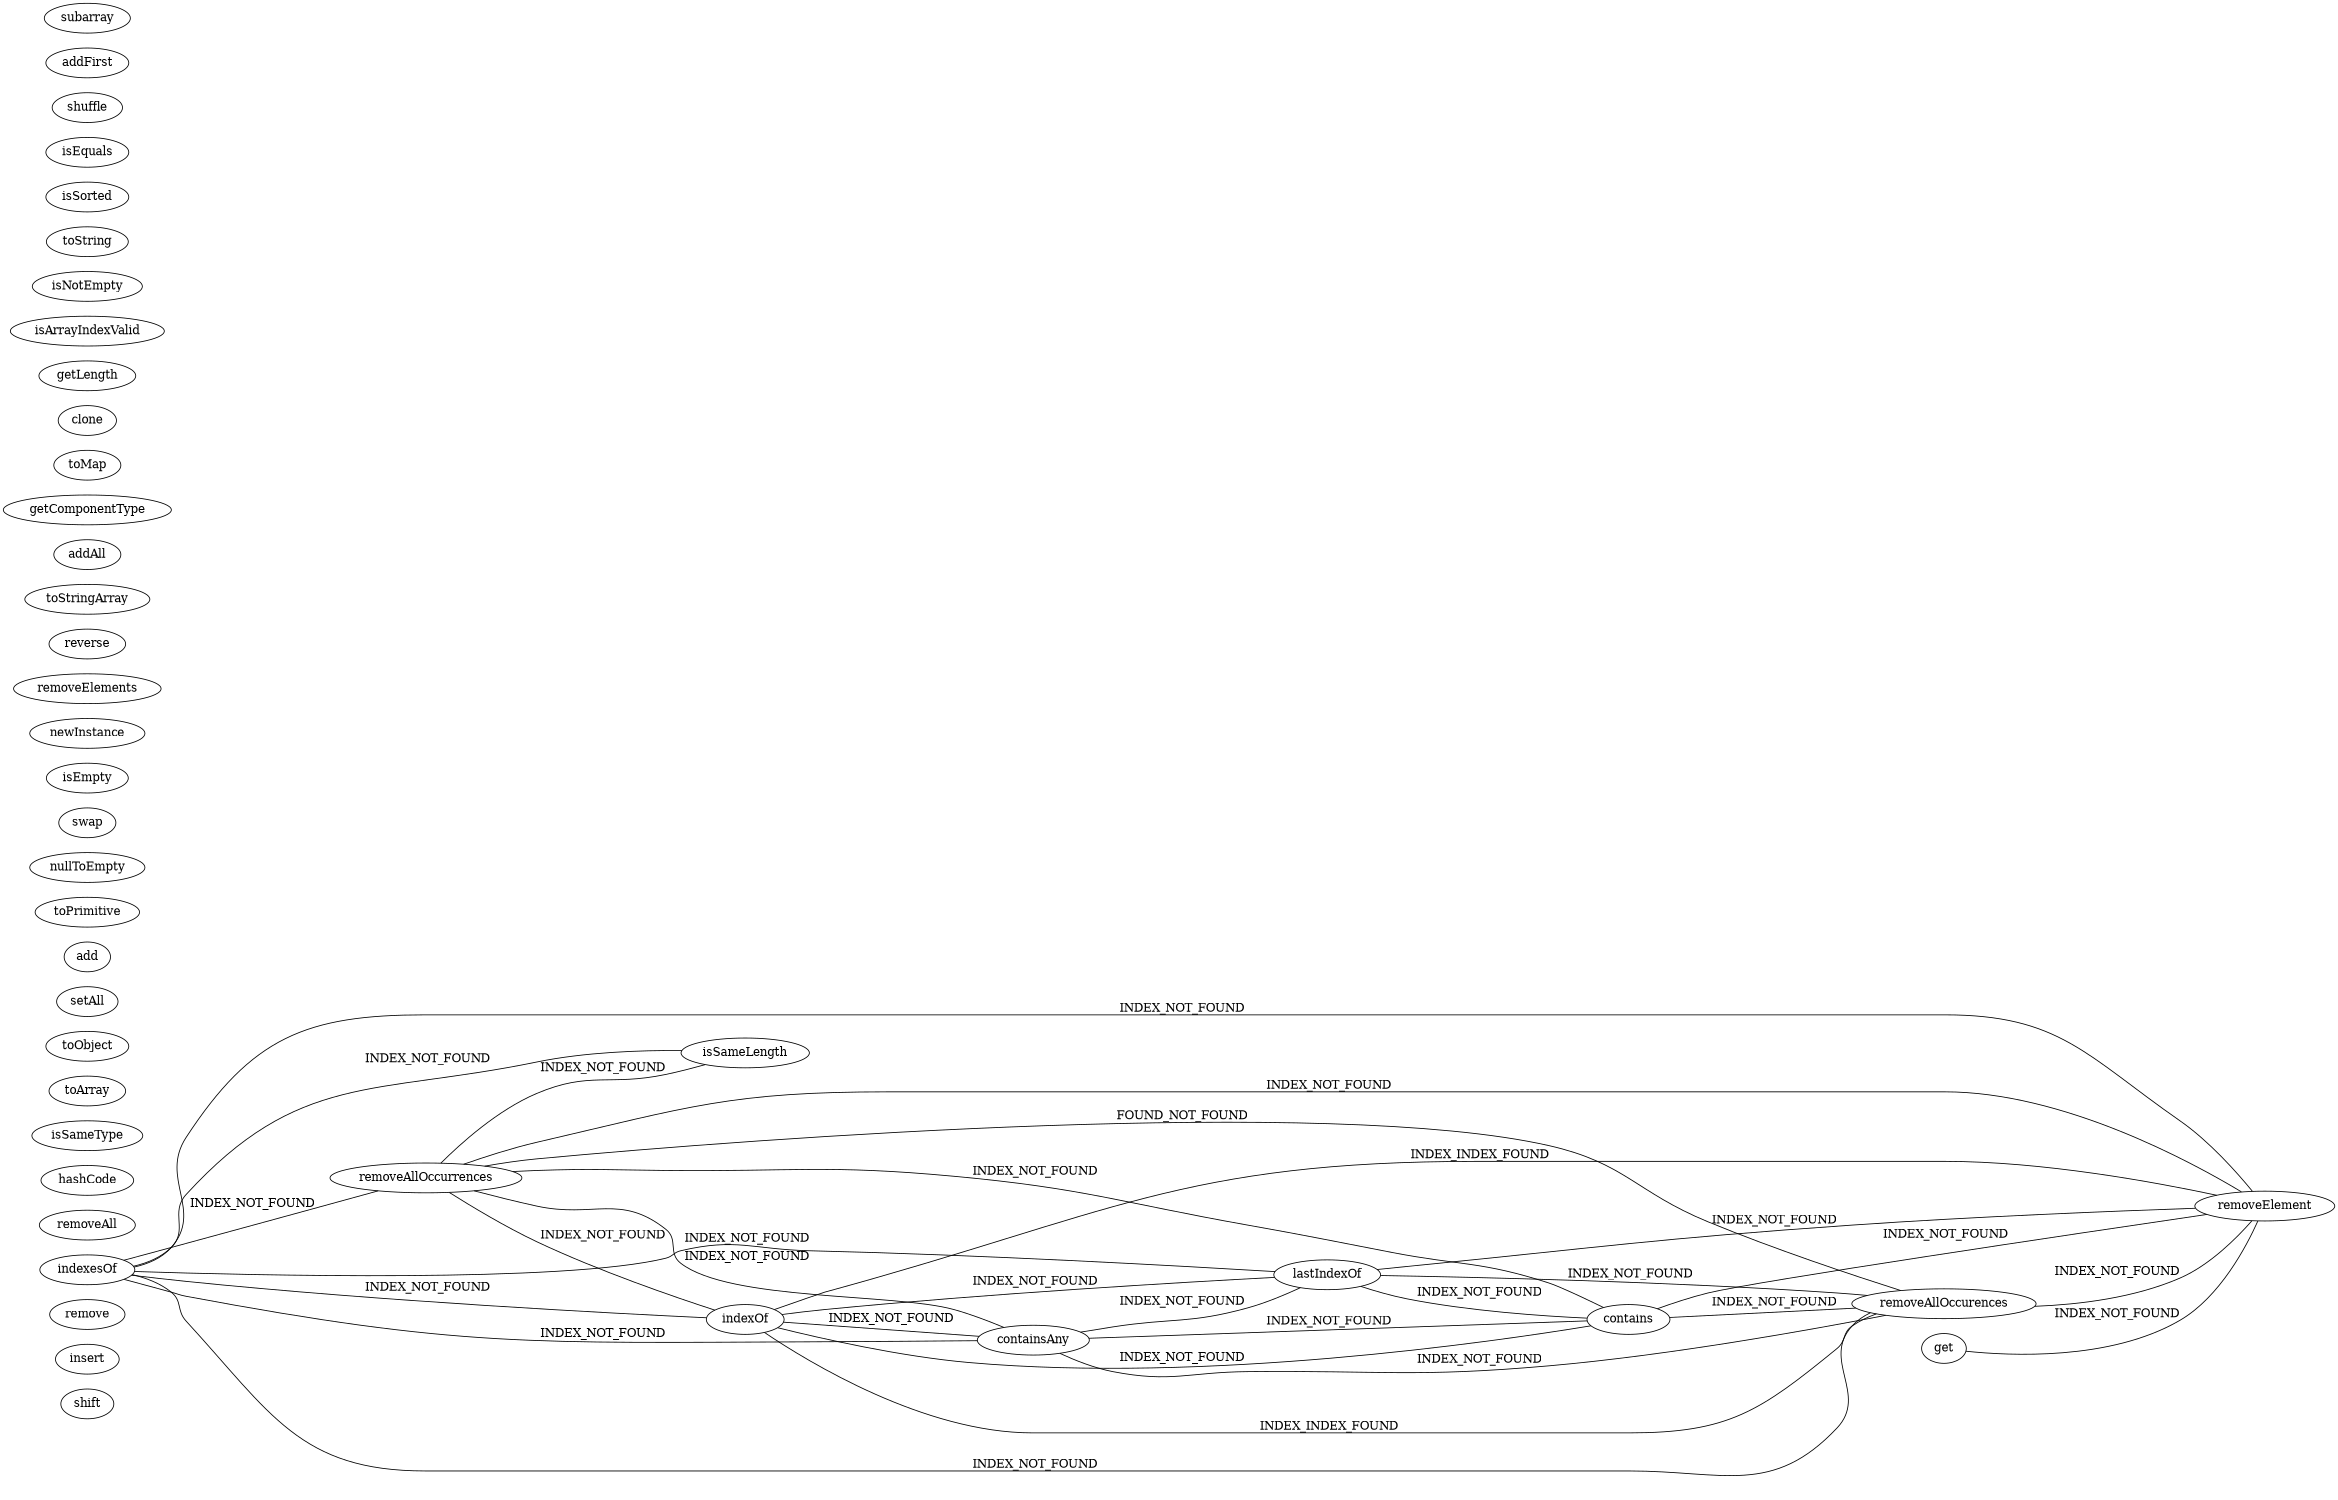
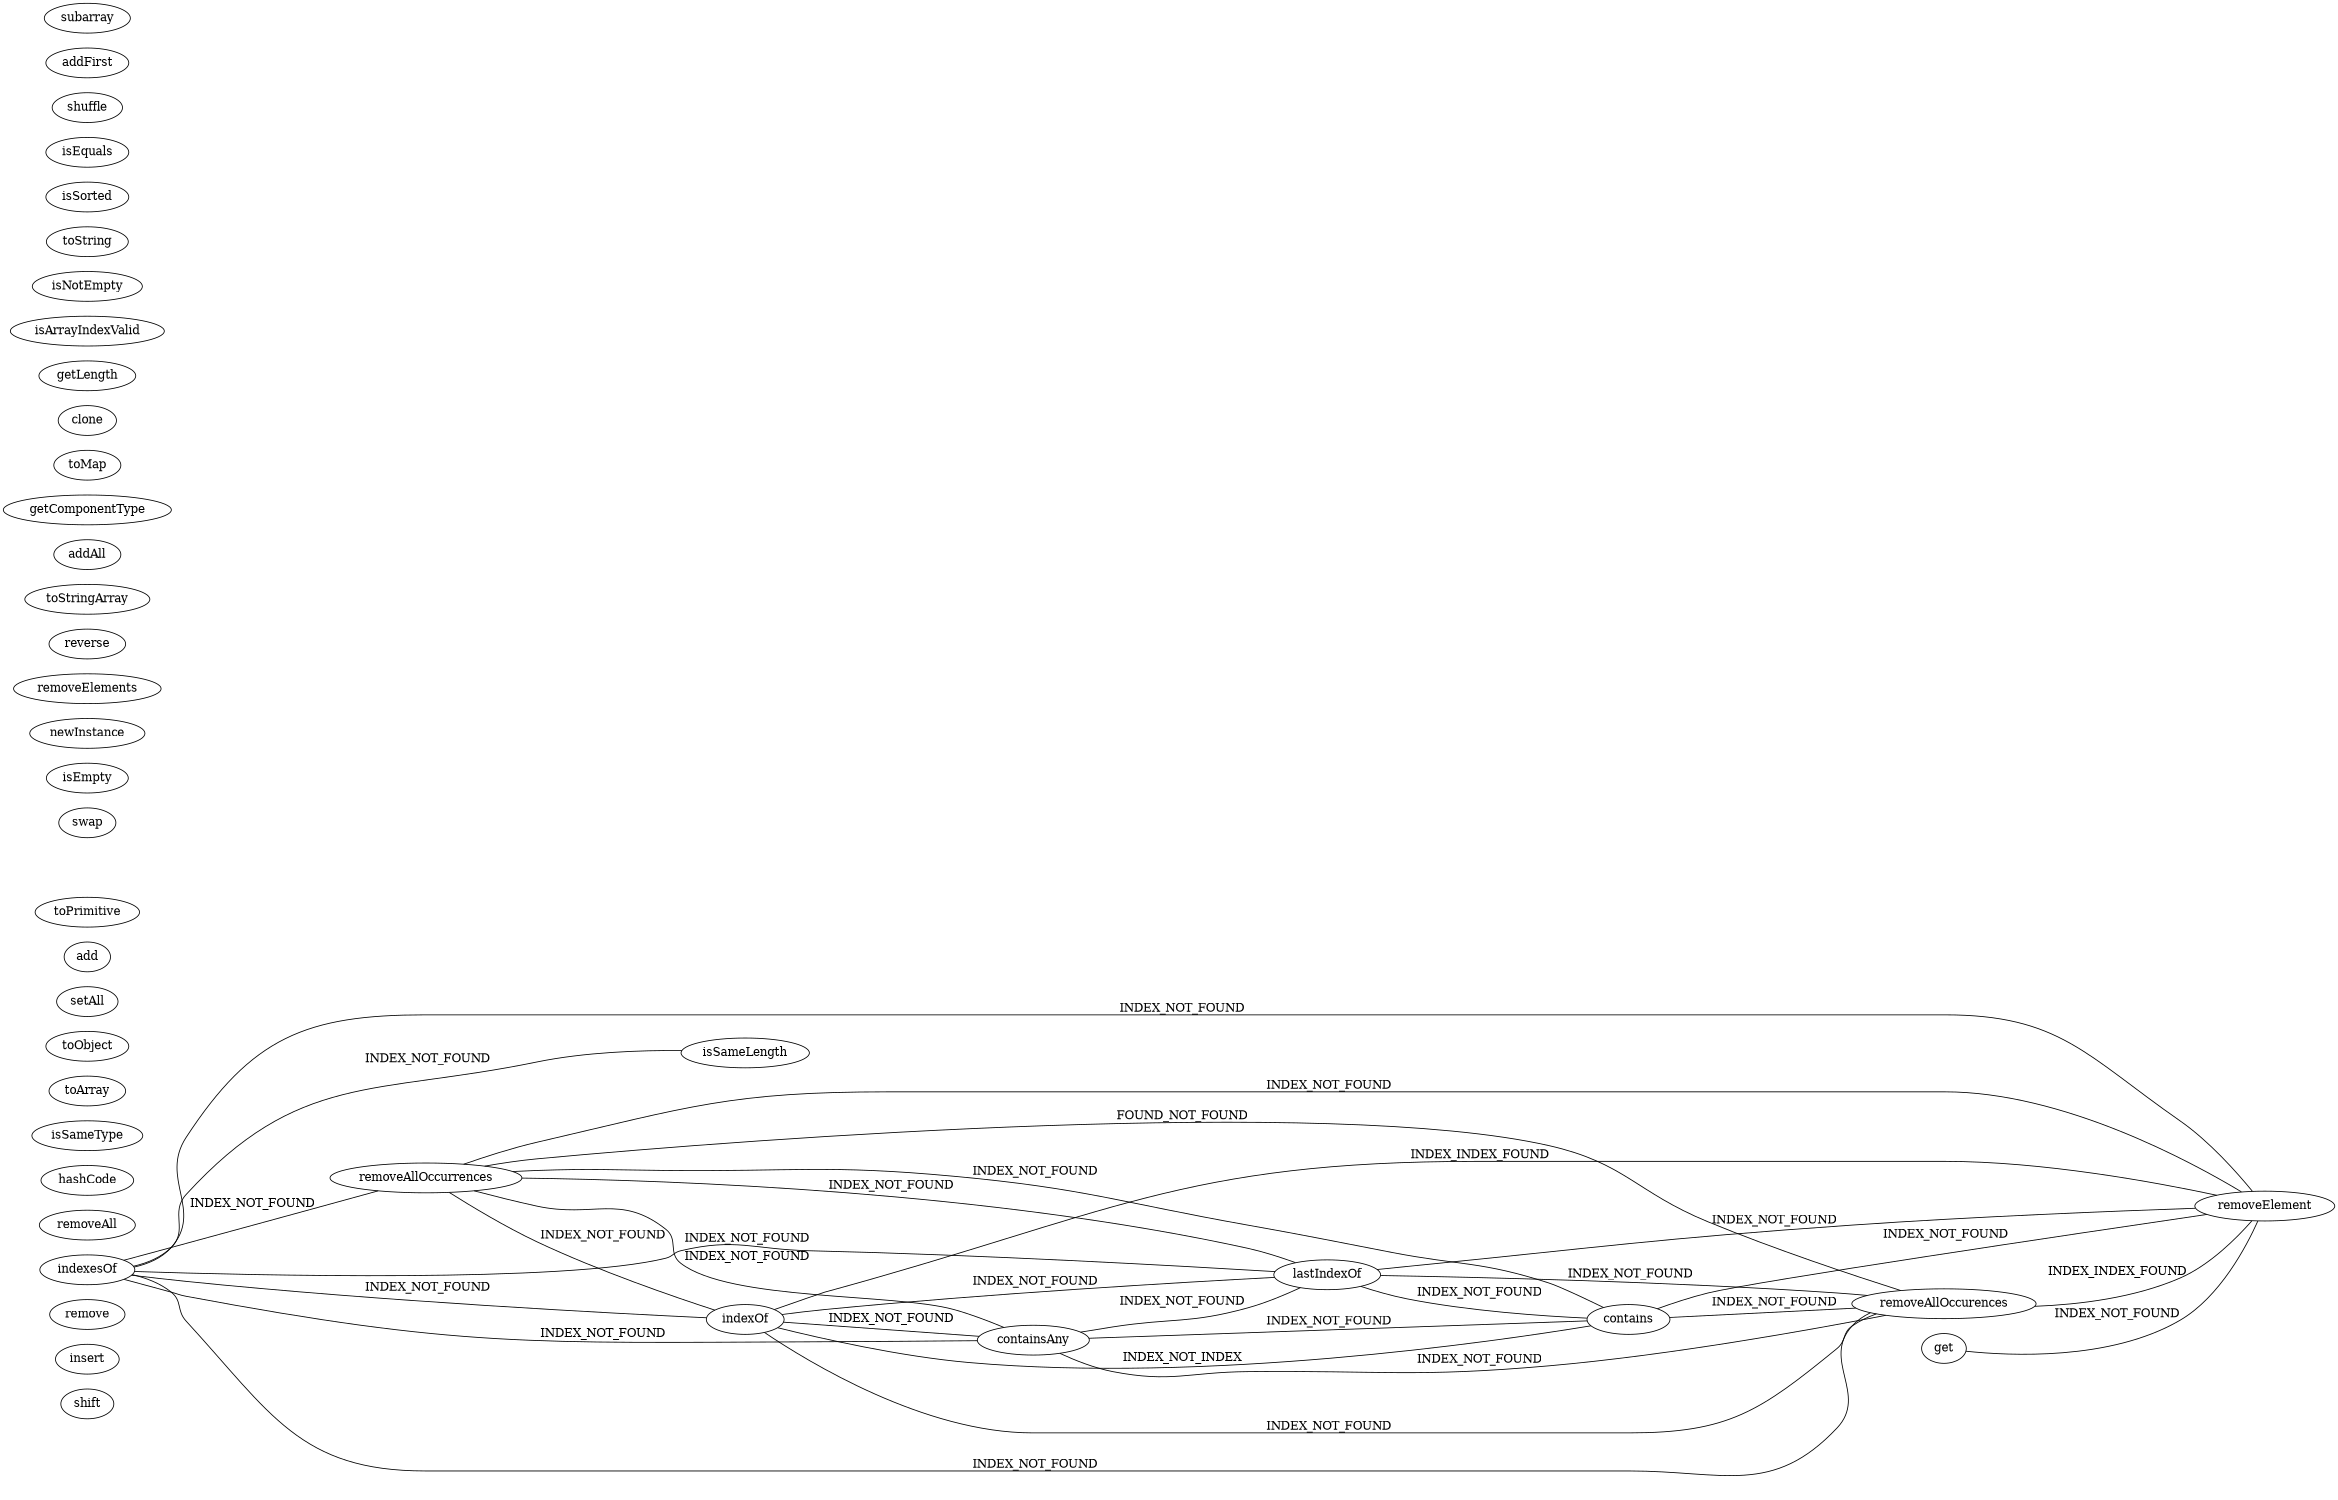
(87, 868) -> none
(562, 1085) -> (911, 1199)
(2115, 1272) -> (2115, 1272)
(1180, 1358) -> (1180, 1358)
(1327, 1427) -> (1327, 1427)
